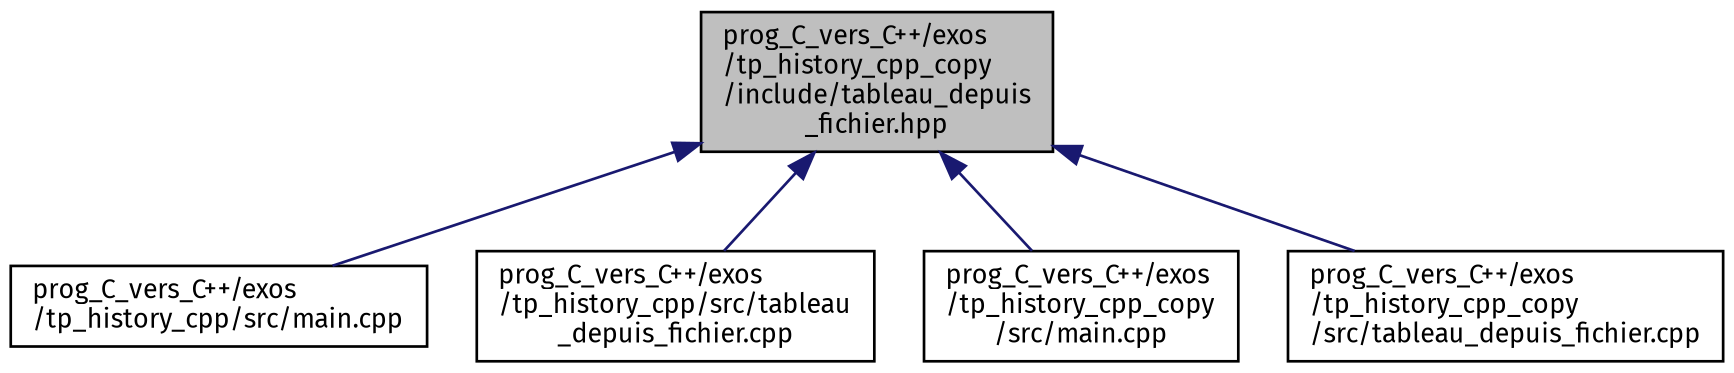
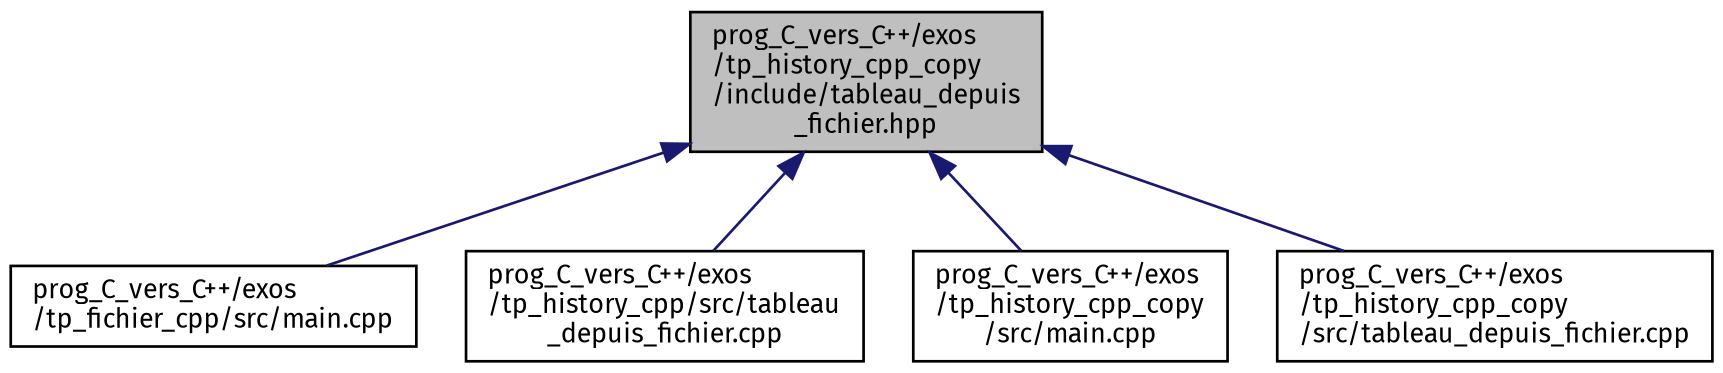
(219, 306) -> (214, 306)
